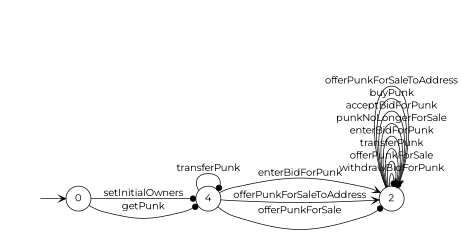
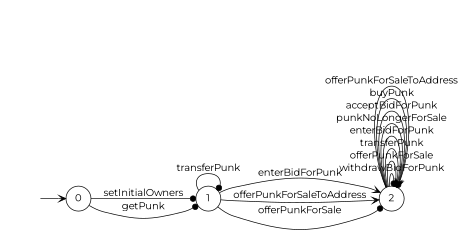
(208, 199) -> (208, 199)
